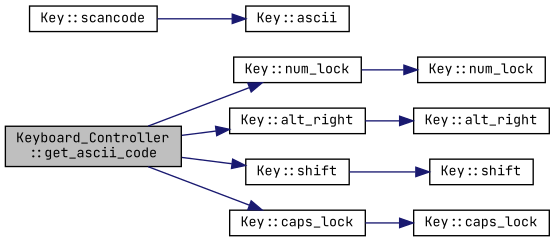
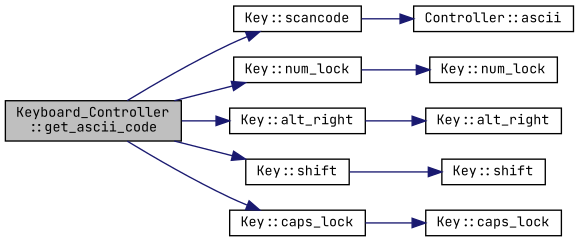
(297, 19) -> (494, 19)
none -> (186, 67)
